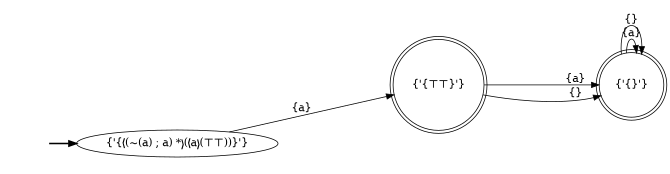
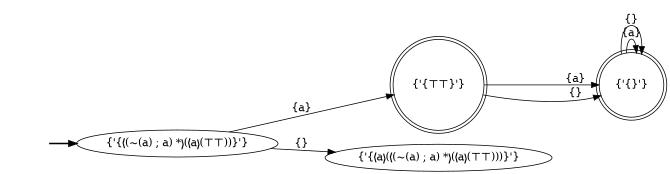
none -> (439, 158)
